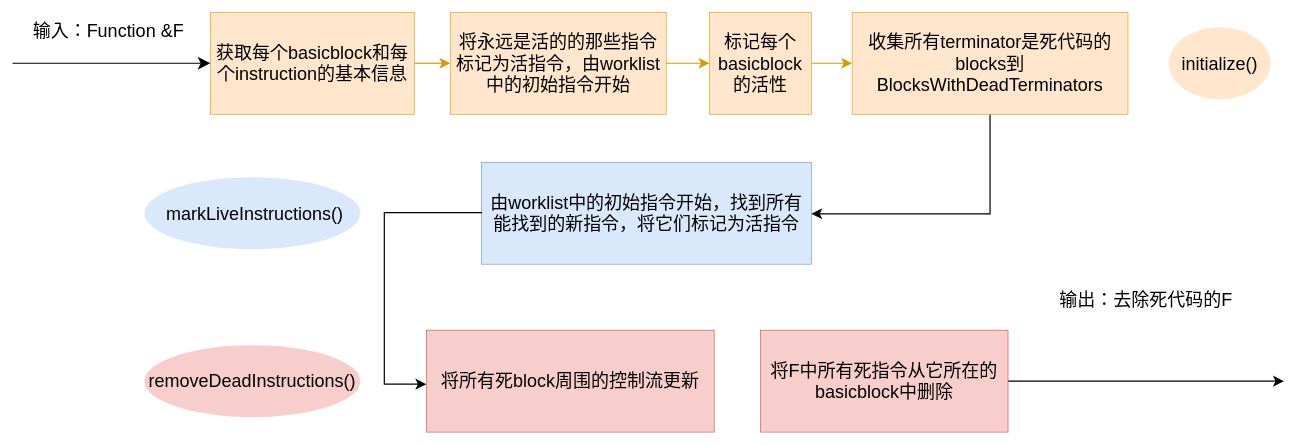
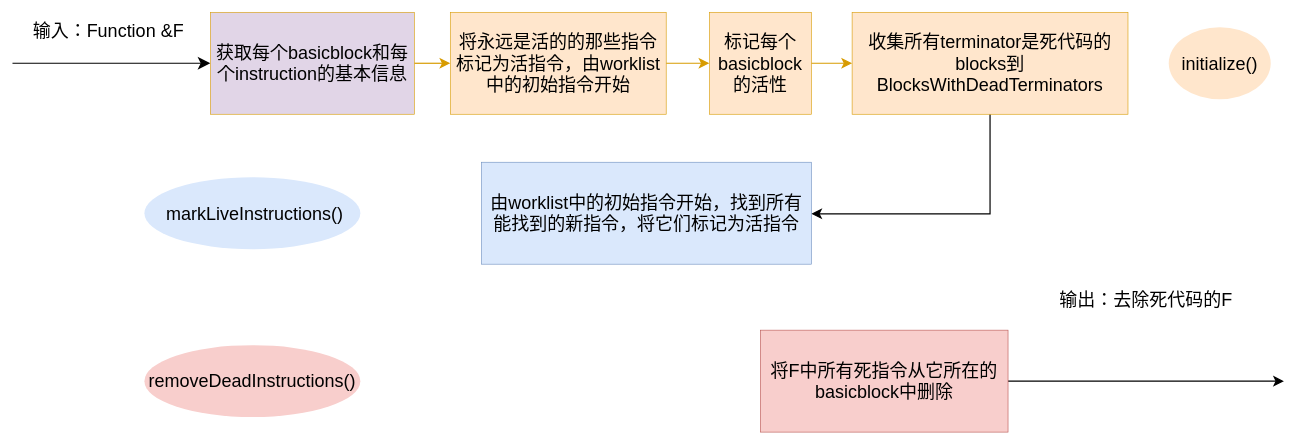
(312, 63) -> (312, 63)
(384, 266) -> none
(570, 381) -> none
